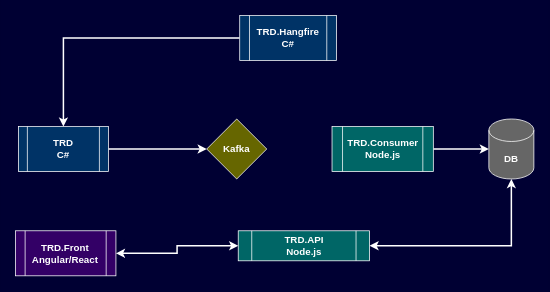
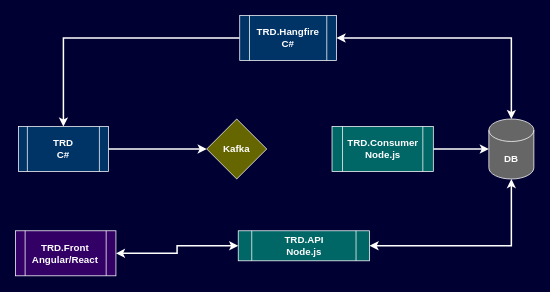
none -> (464, 38)
